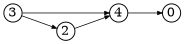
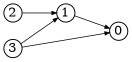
(119, 13) -> (66, 13)
(37, 21) -> (63, 40)
